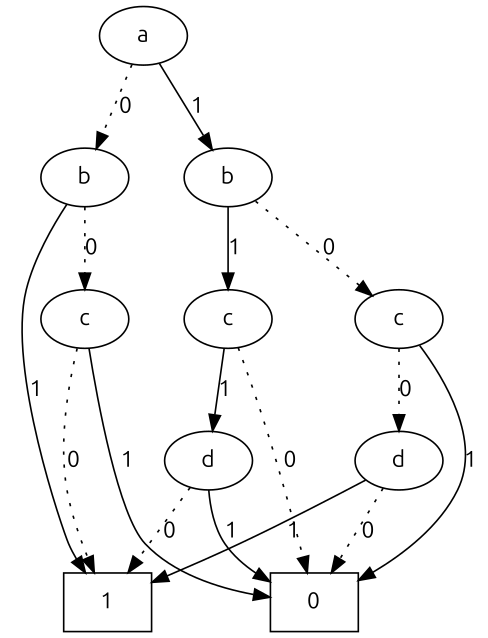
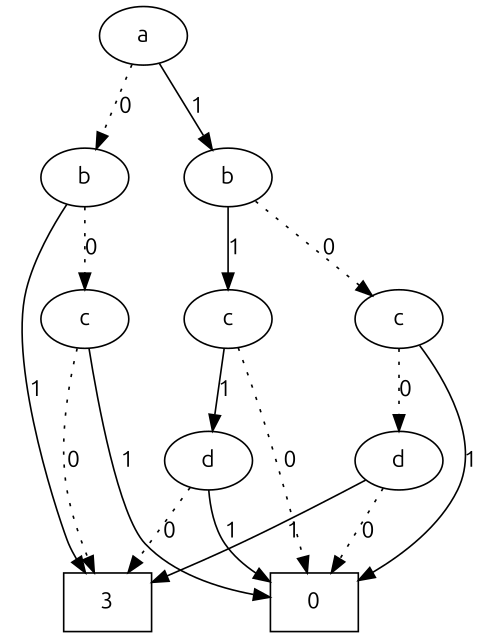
(108, 602) -> (108, 602)
